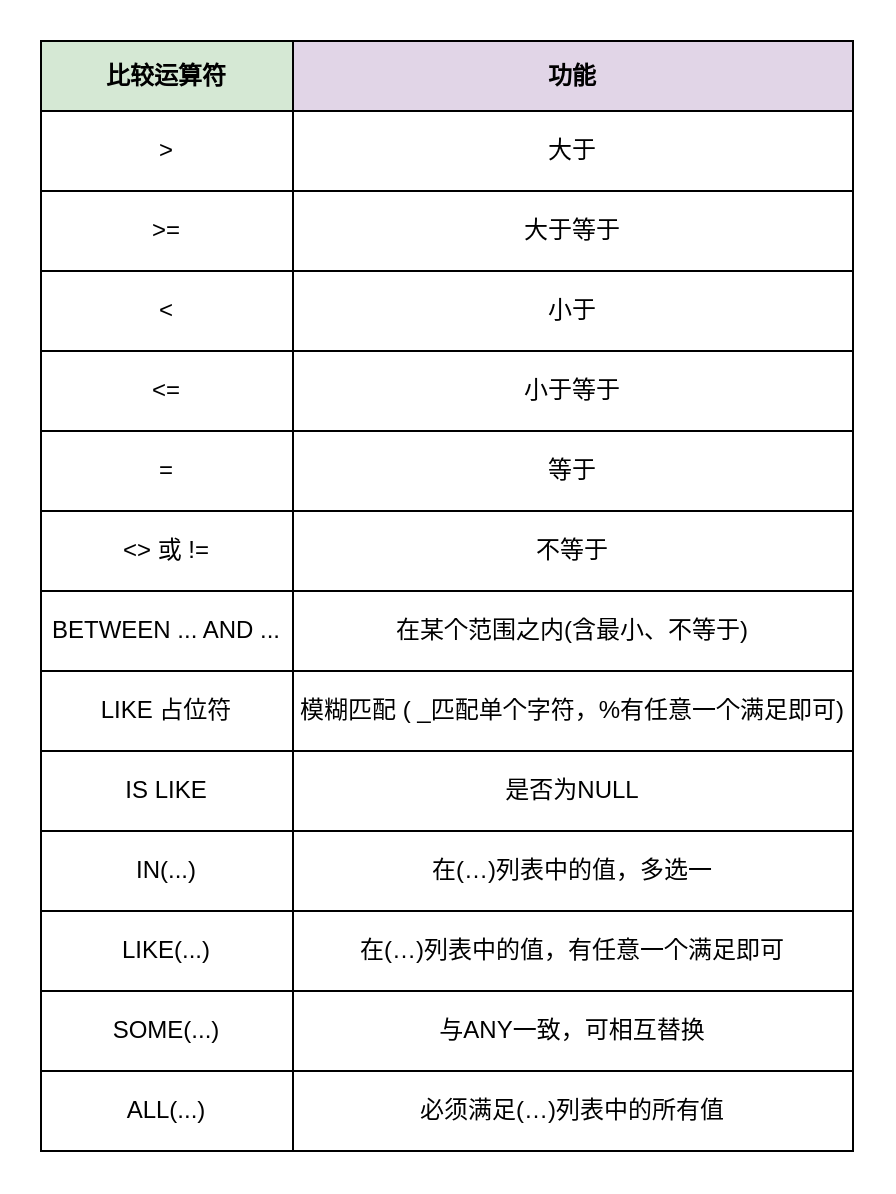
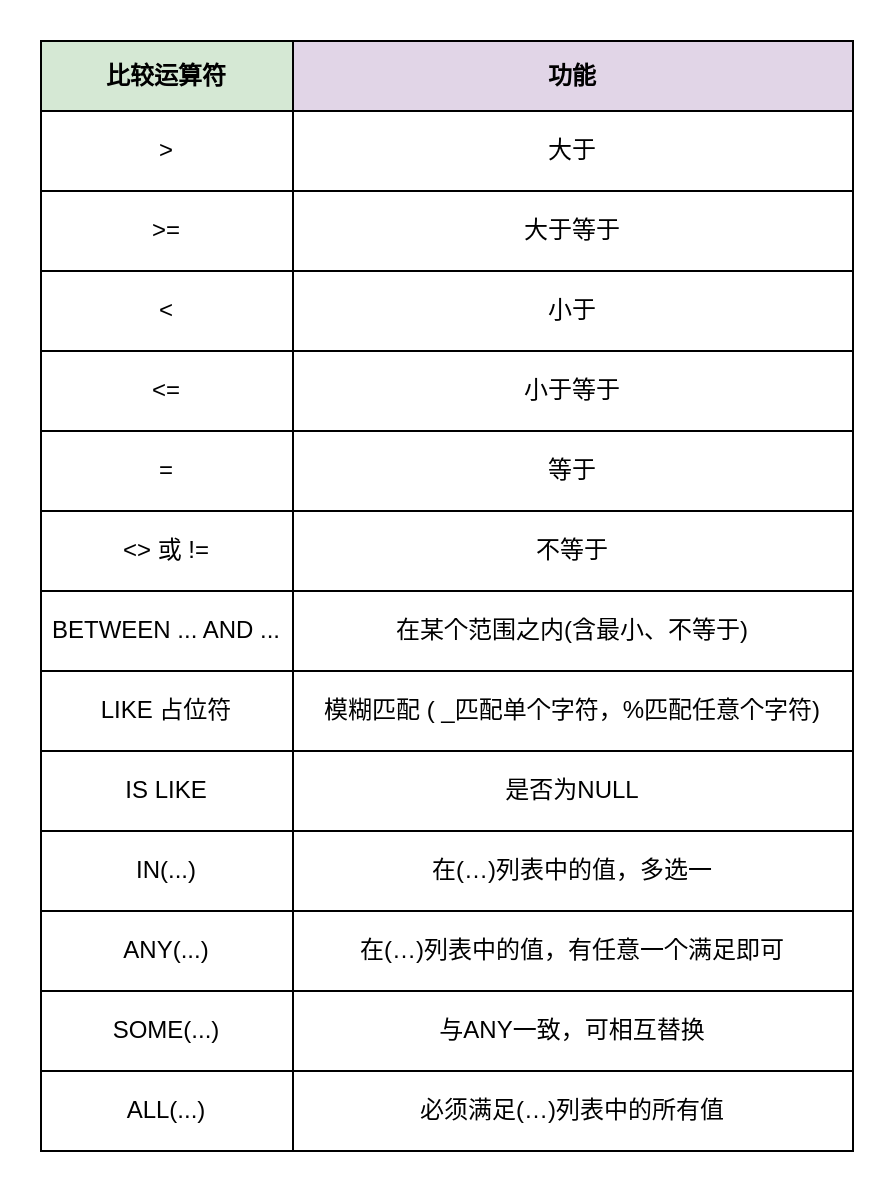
(573, 711) -> (573, 711)
(167, 951) -> (167, 951)
